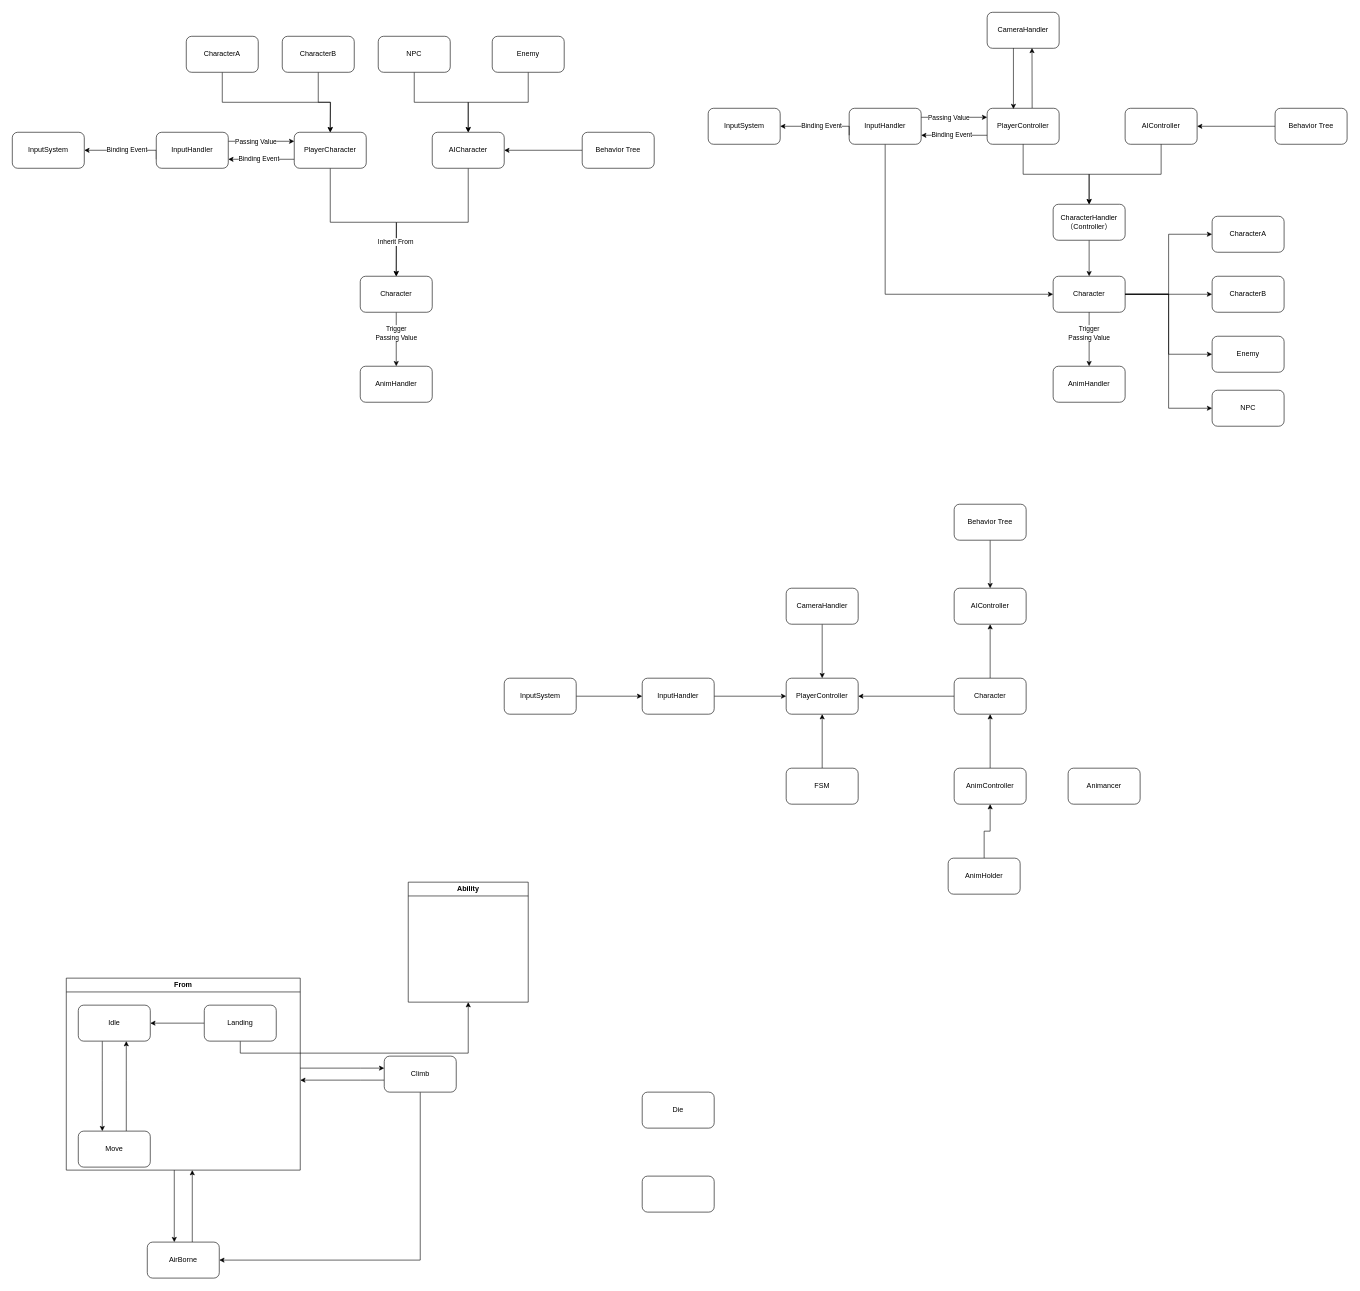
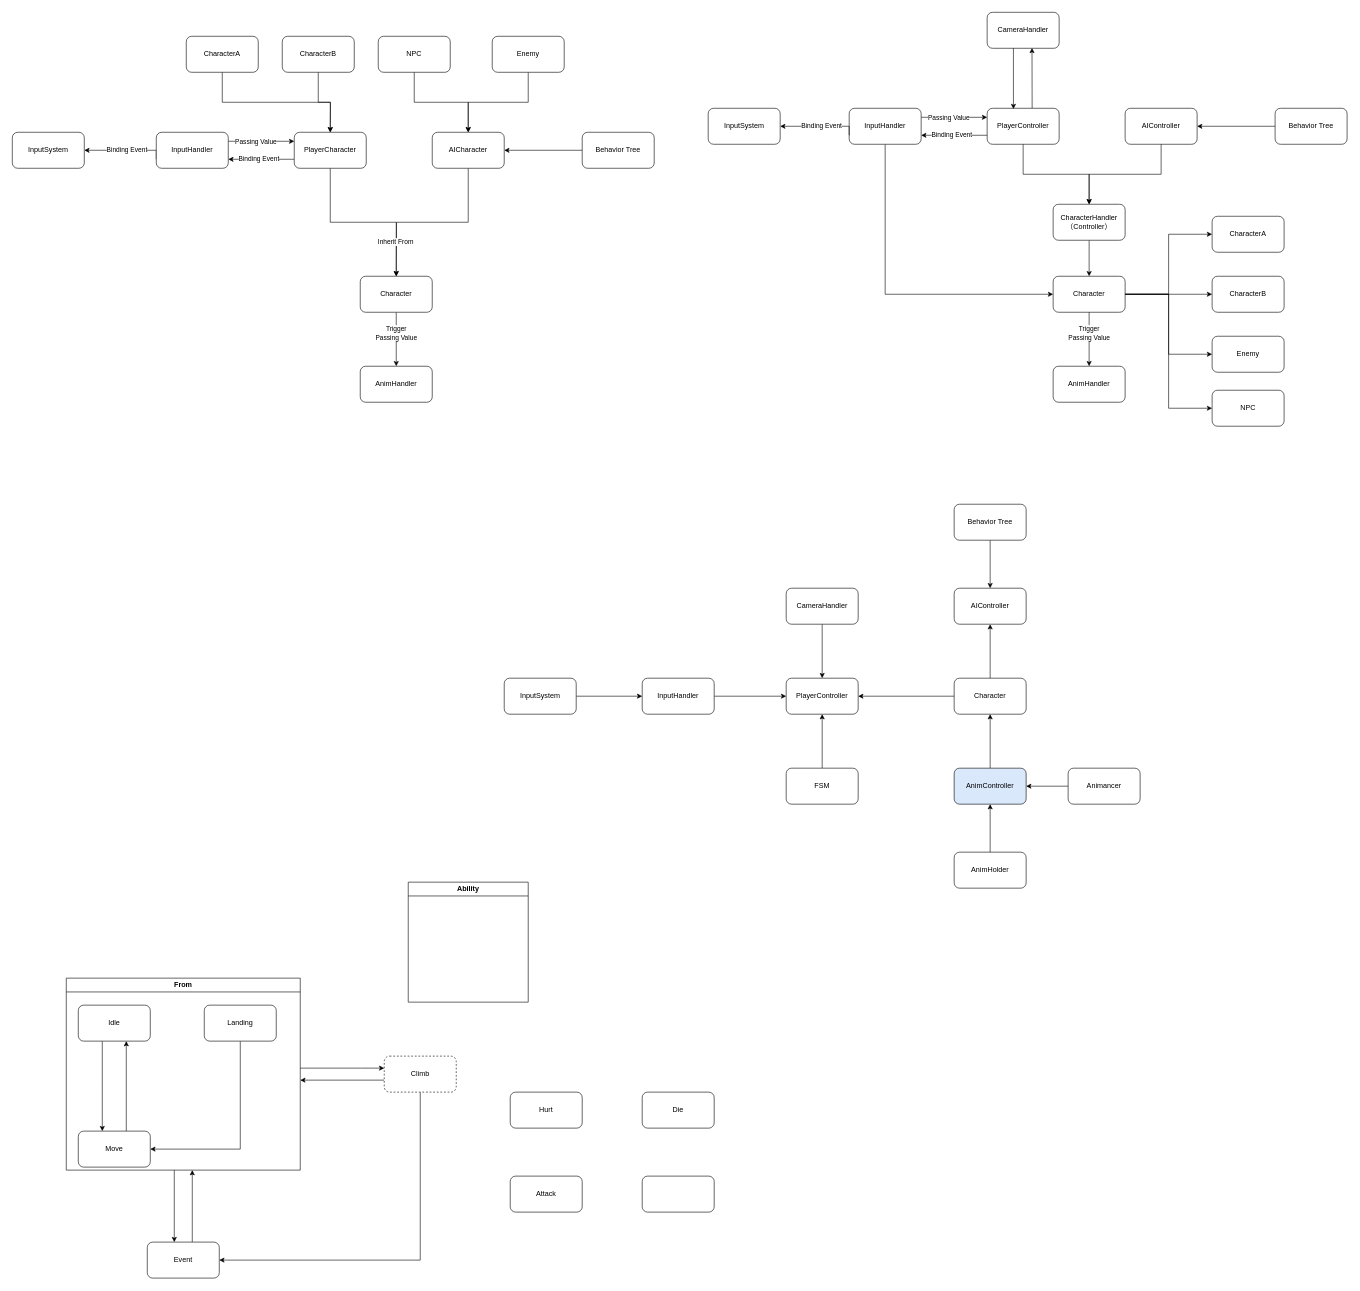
(990, 786) -> (990, 786)
none -> (1031, 786)
(984, 876) -> (990, 870)
(468, 1007) -> (155, 1149)
(155, 1023) -> none
(420, 1074) -> (420, 1074)
none -> (546, 1110)
none -> (546, 1194)
(183, 1260) -> (183, 1260)
